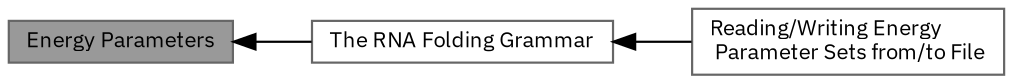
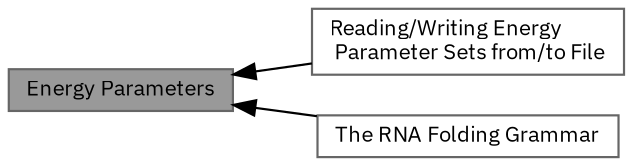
(664, 42) -> (284, 67)
